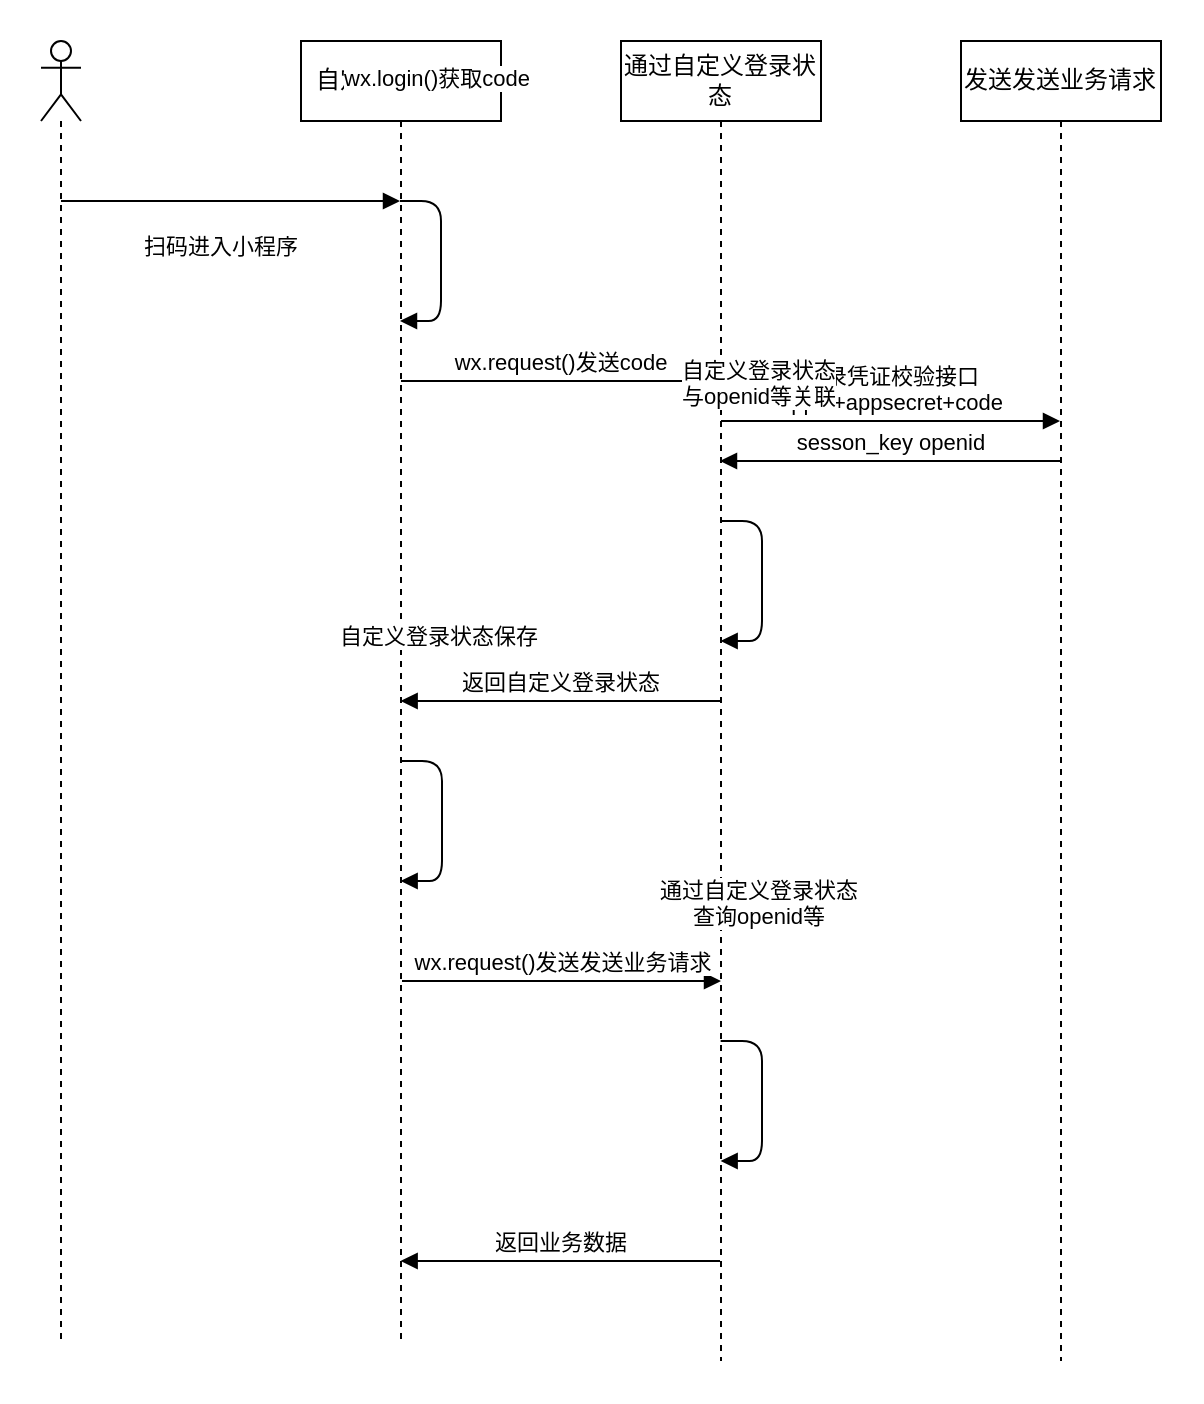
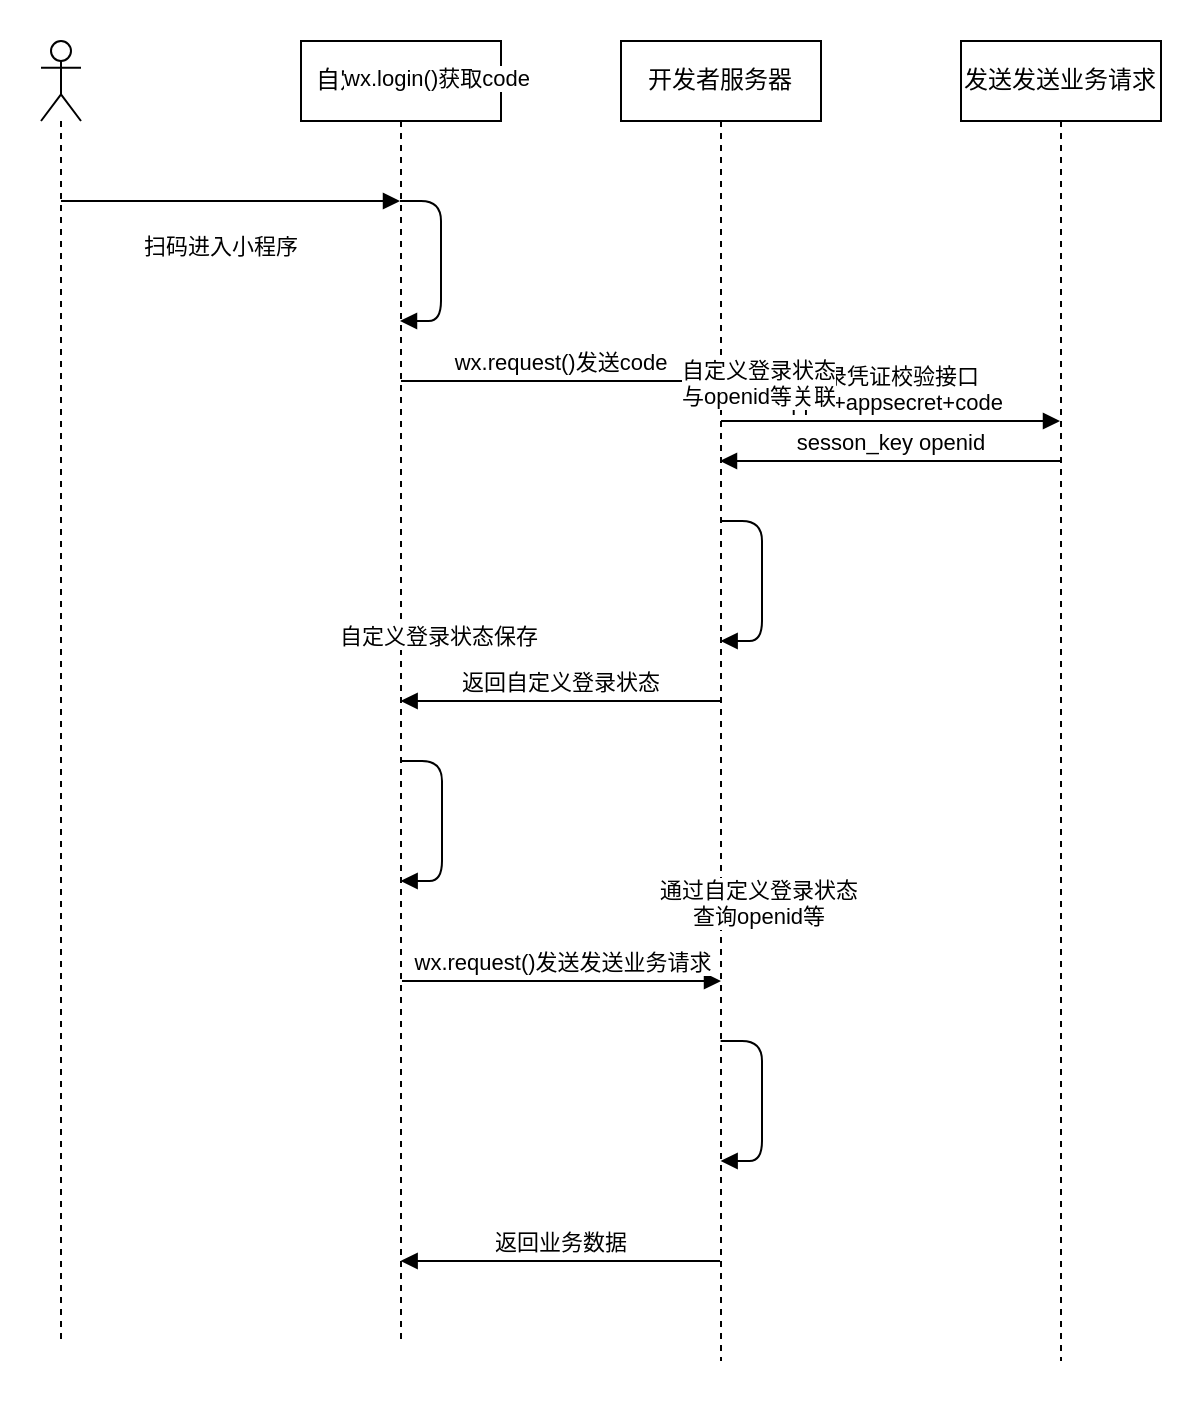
(721, 81) -> (721, 81)
